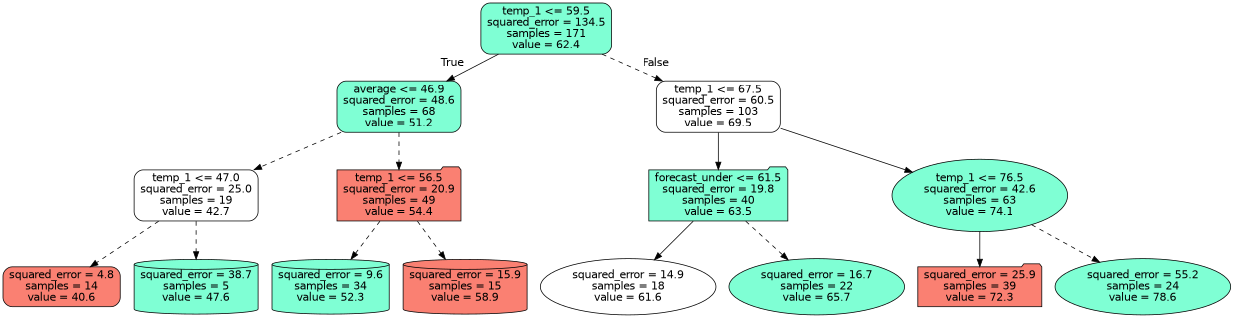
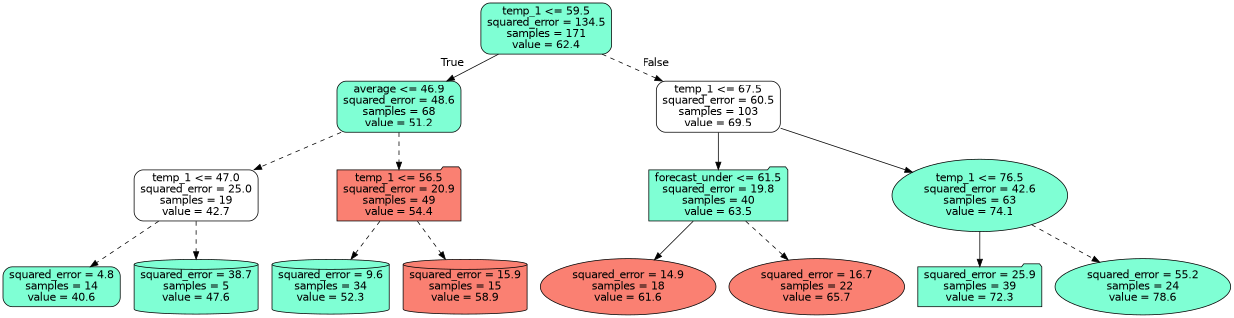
(62, 287) -> (62, 287)
(628, 287) -> (628, 287)
(817, 287) -> (817, 287)
(980, 287) -> (980, 287)
